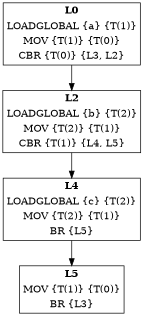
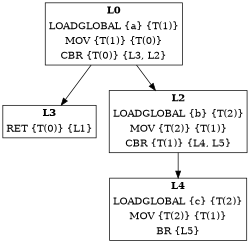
none -> (49, 122)
(72, 289) -> none
